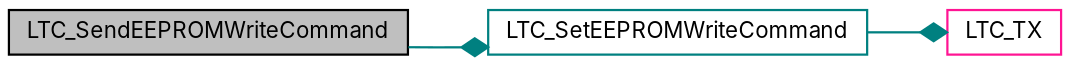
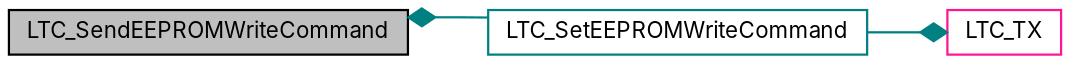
(435, 47) -> (462, 17)
